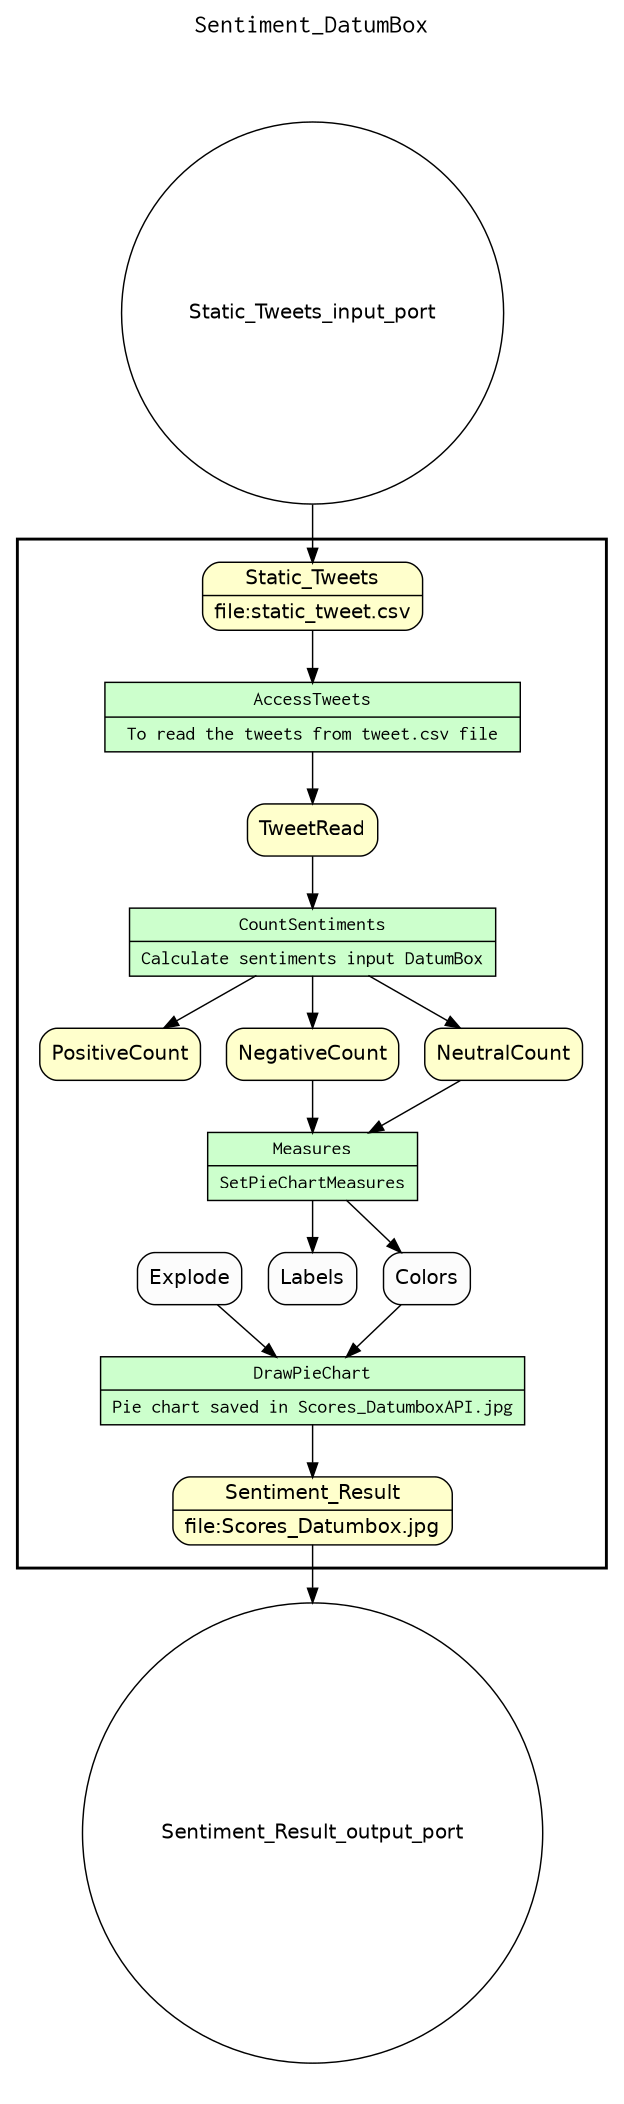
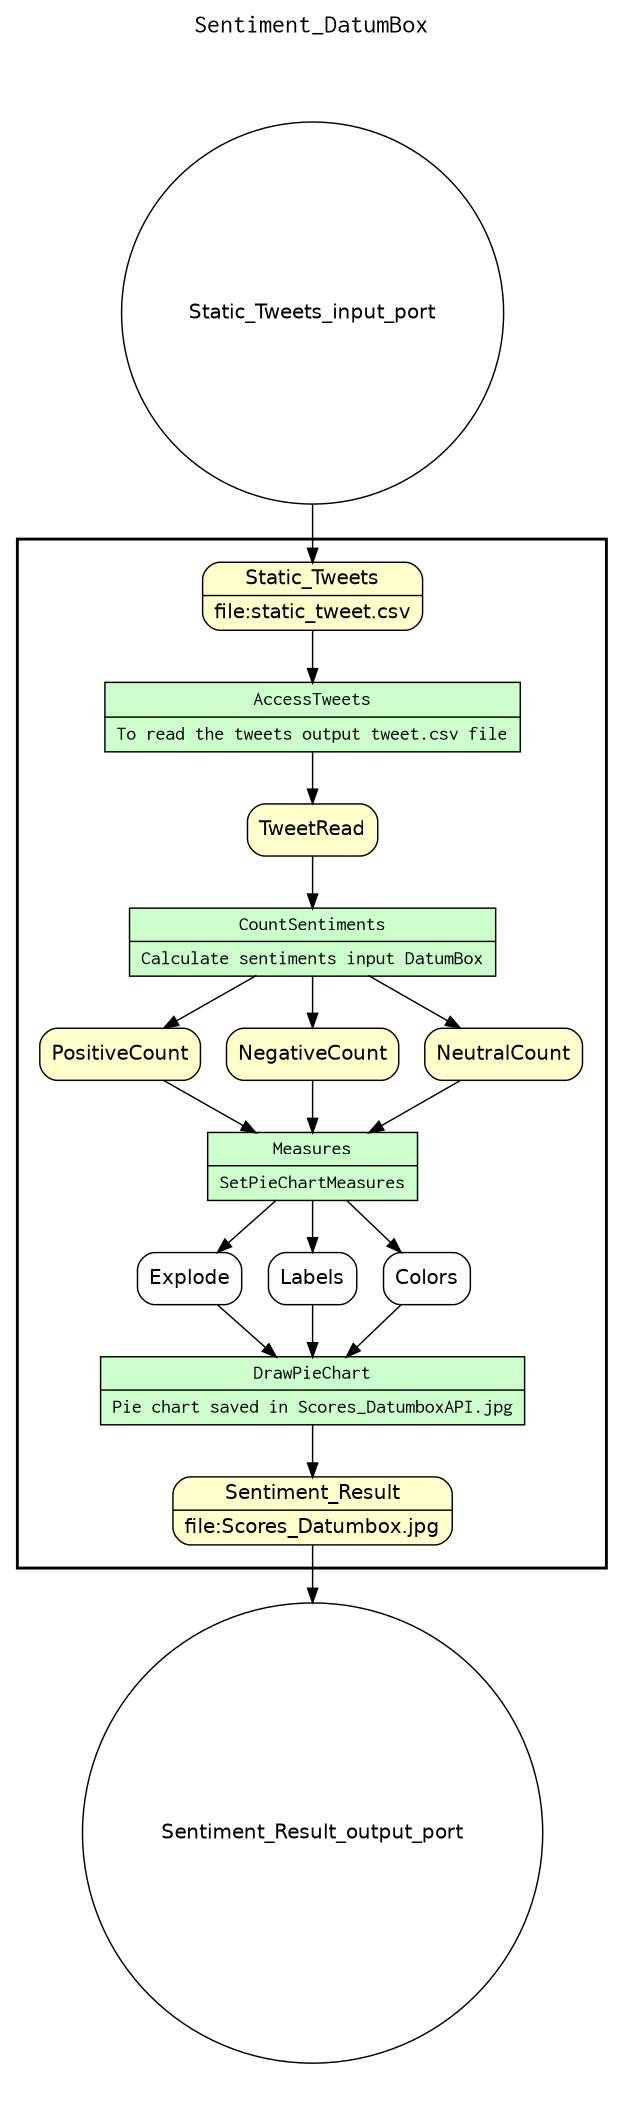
(313, 734) -> (313, 734)
none -> (203, 1103)
none -> (252, 1221)
none -> (313, 1324)
